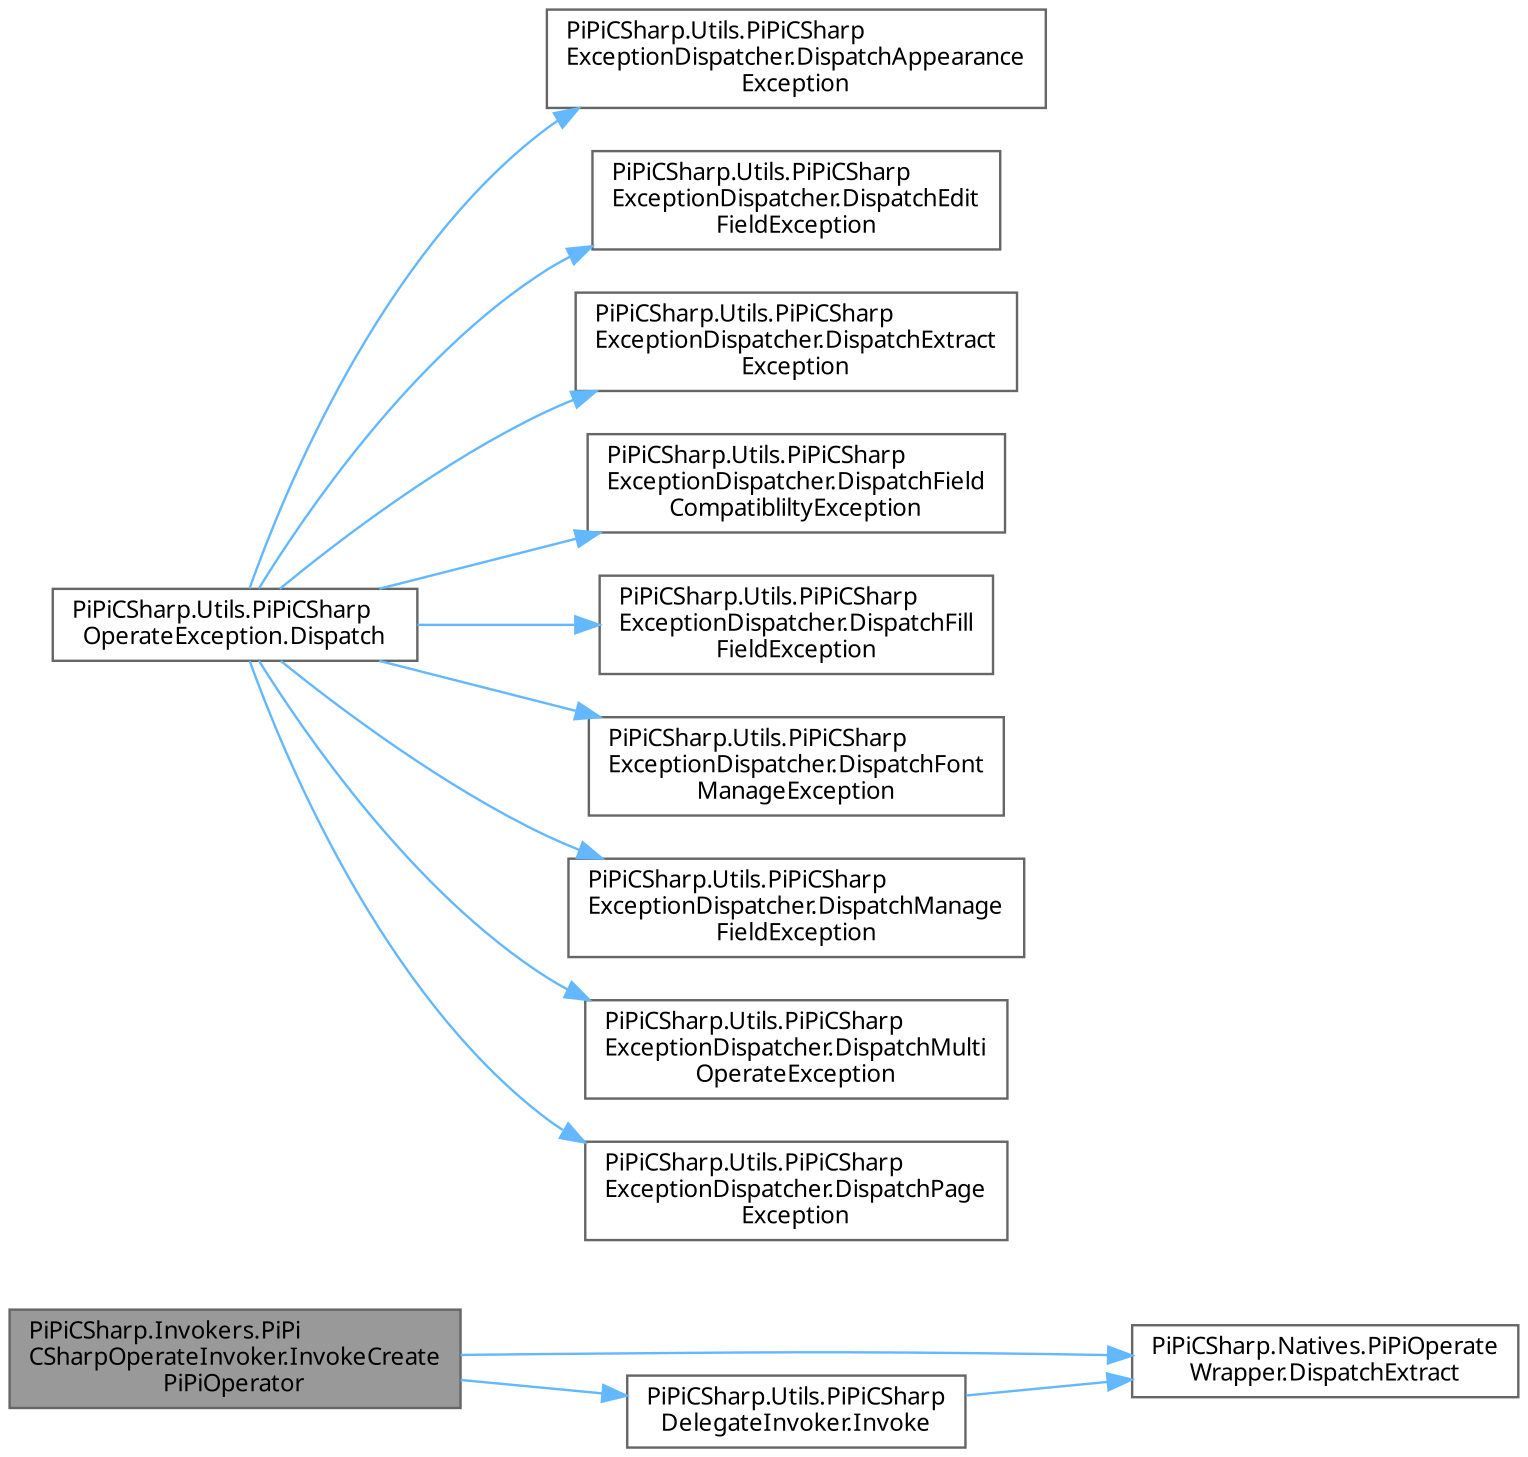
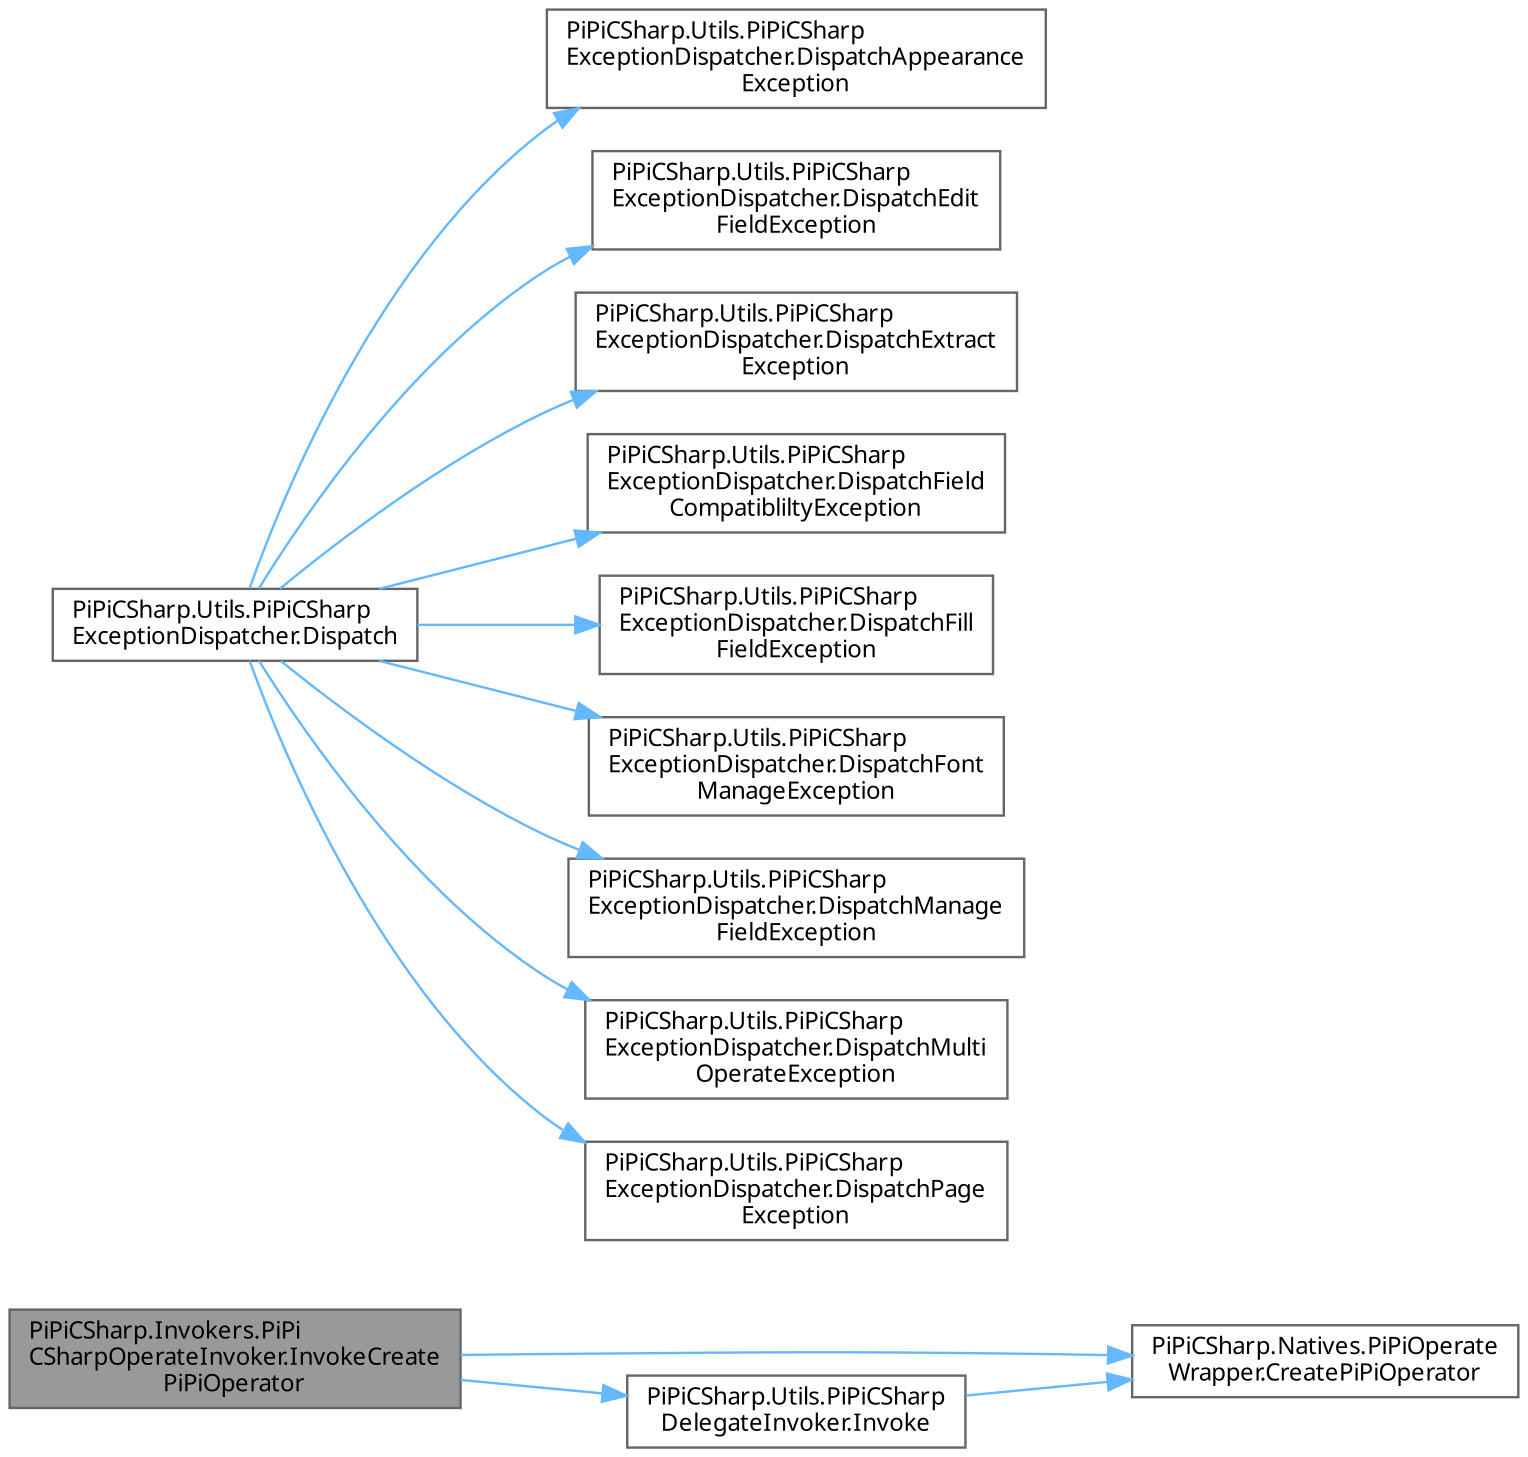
(235, 625) -> (235, 625)
(1325, 1361) -> (1325, 1361)
